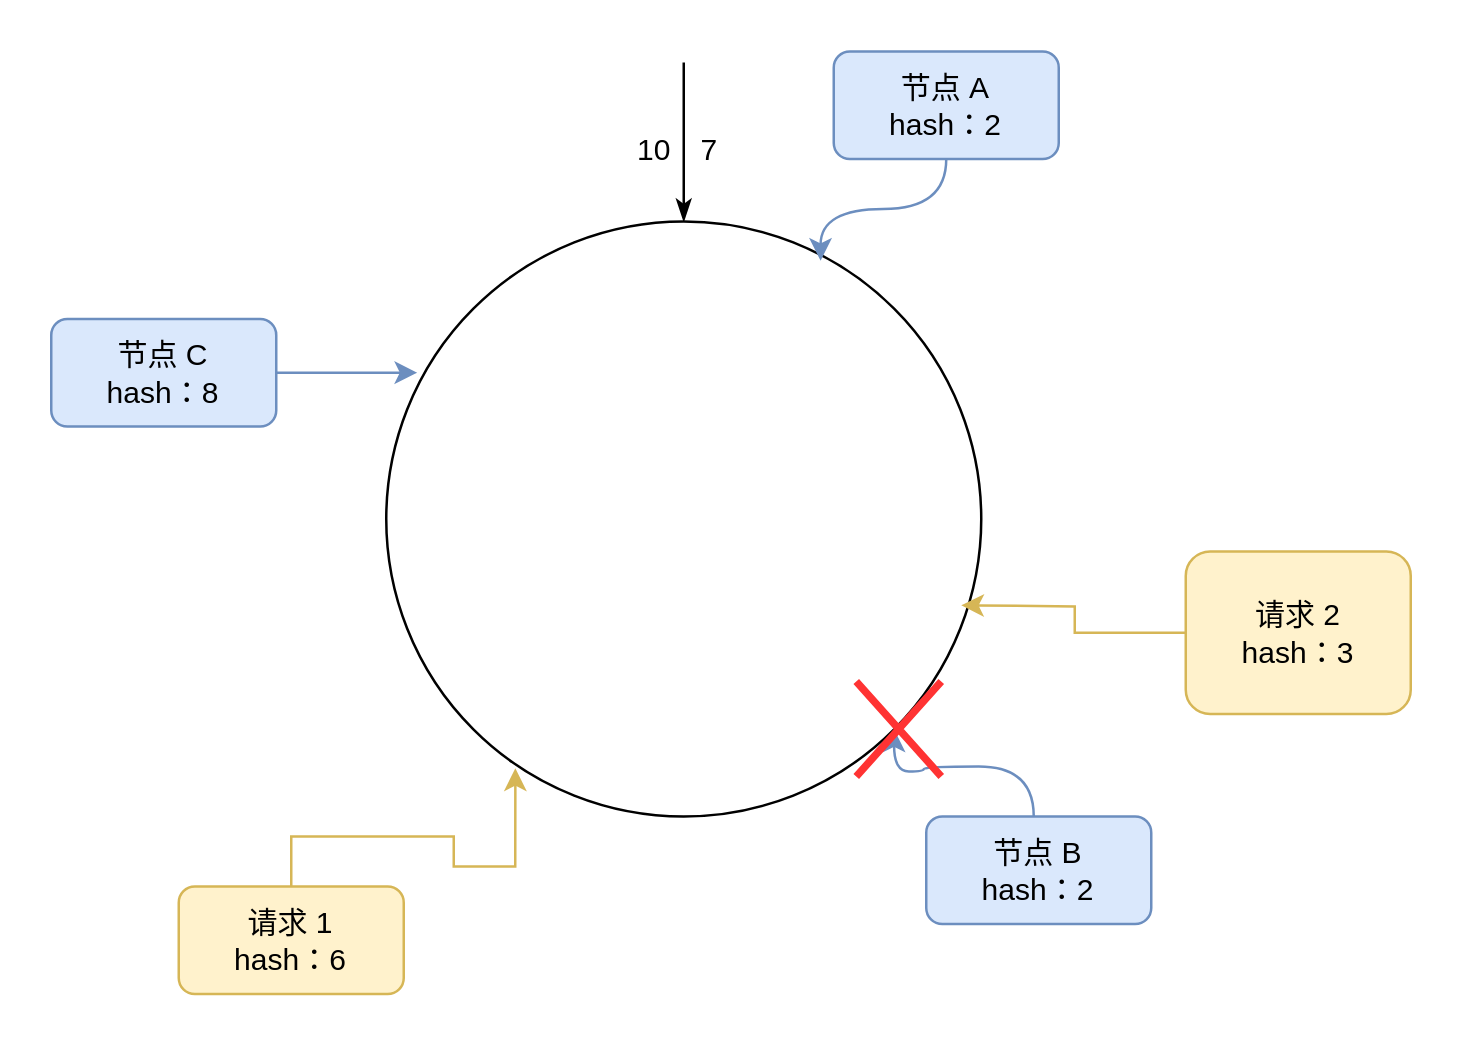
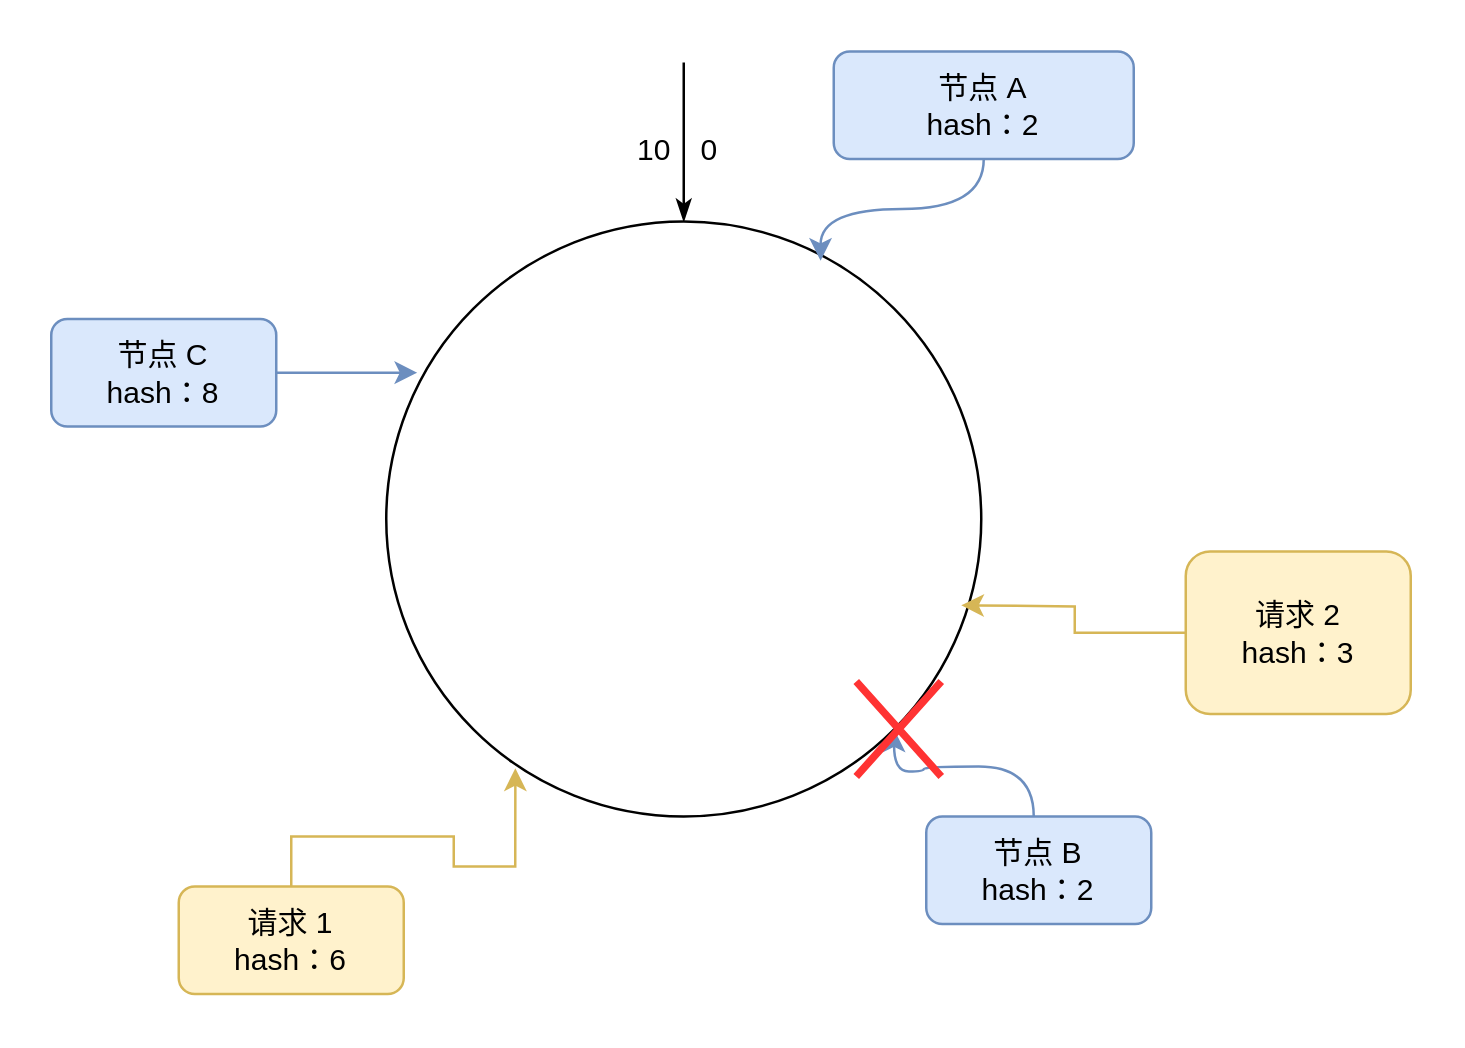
(946, 105) -> (984, 105)
(710, 151) -> (710, 151)
